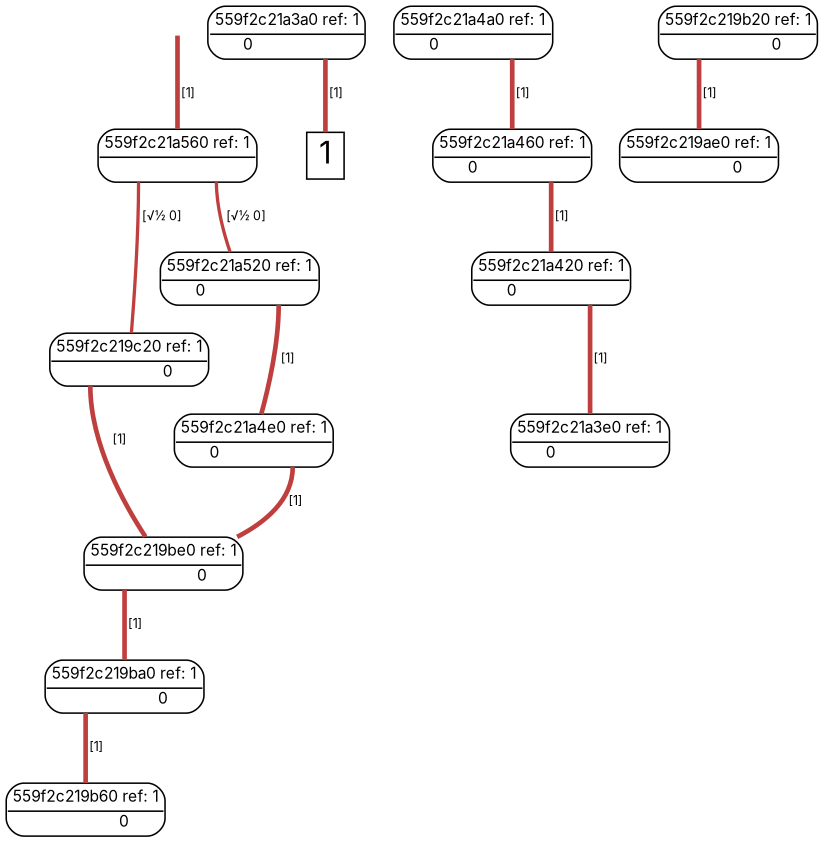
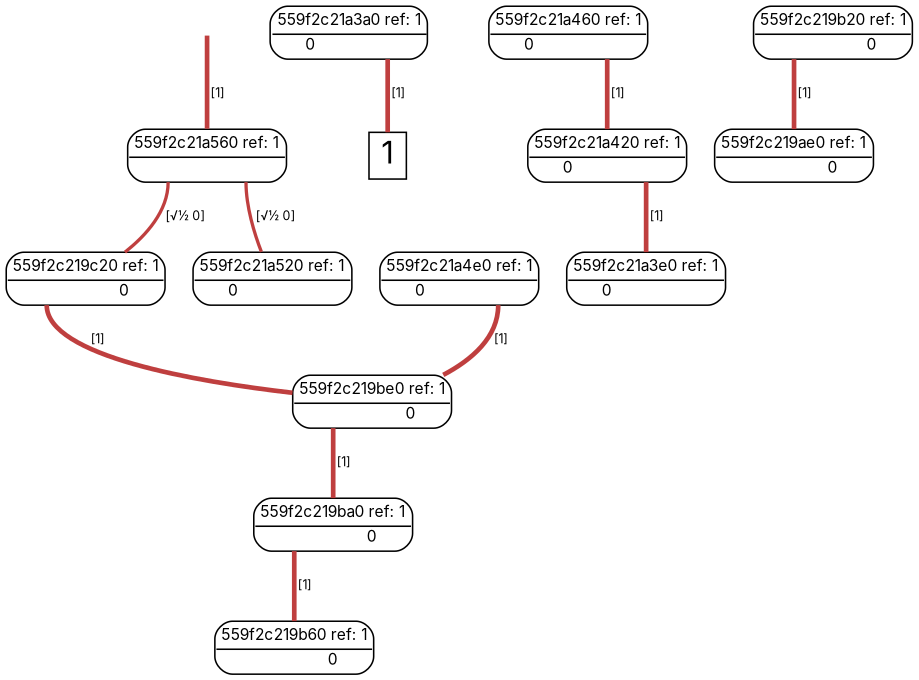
(473, 33) -> none
(273, 360) -> none
